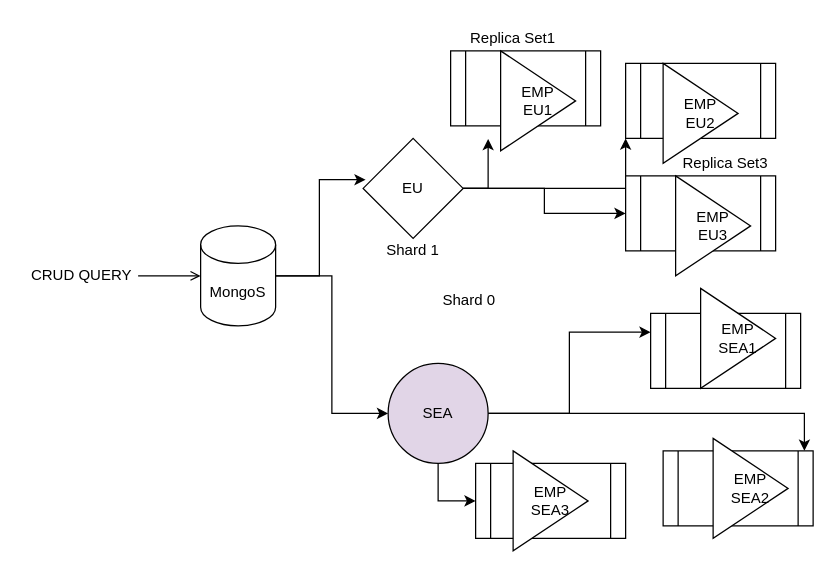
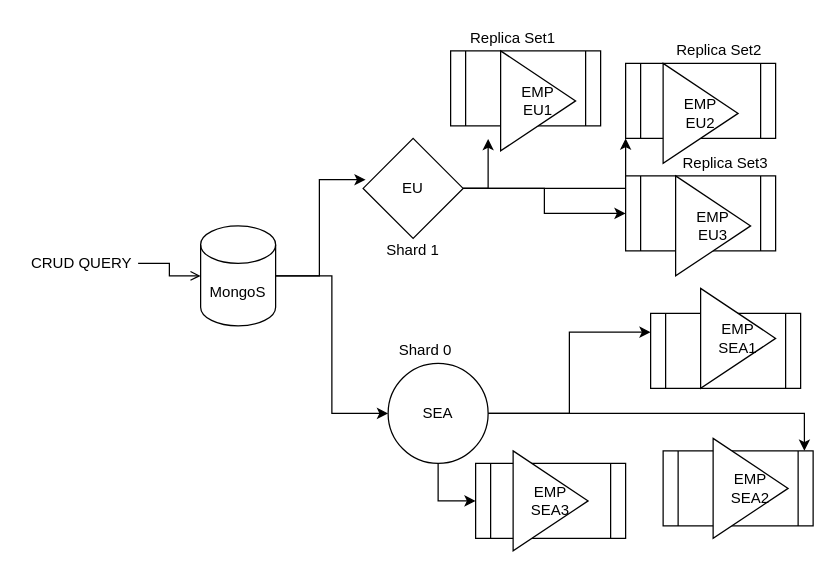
none -> (719, 51)
(82, 276) -> (82, 263)
(469, 301) -> (426, 351)
(438, 413) -> (438, 413)
